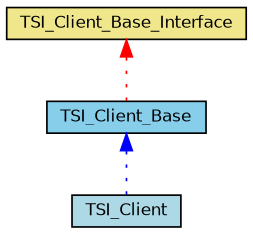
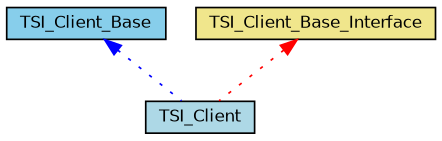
(126, 79) -> (251, 75)
